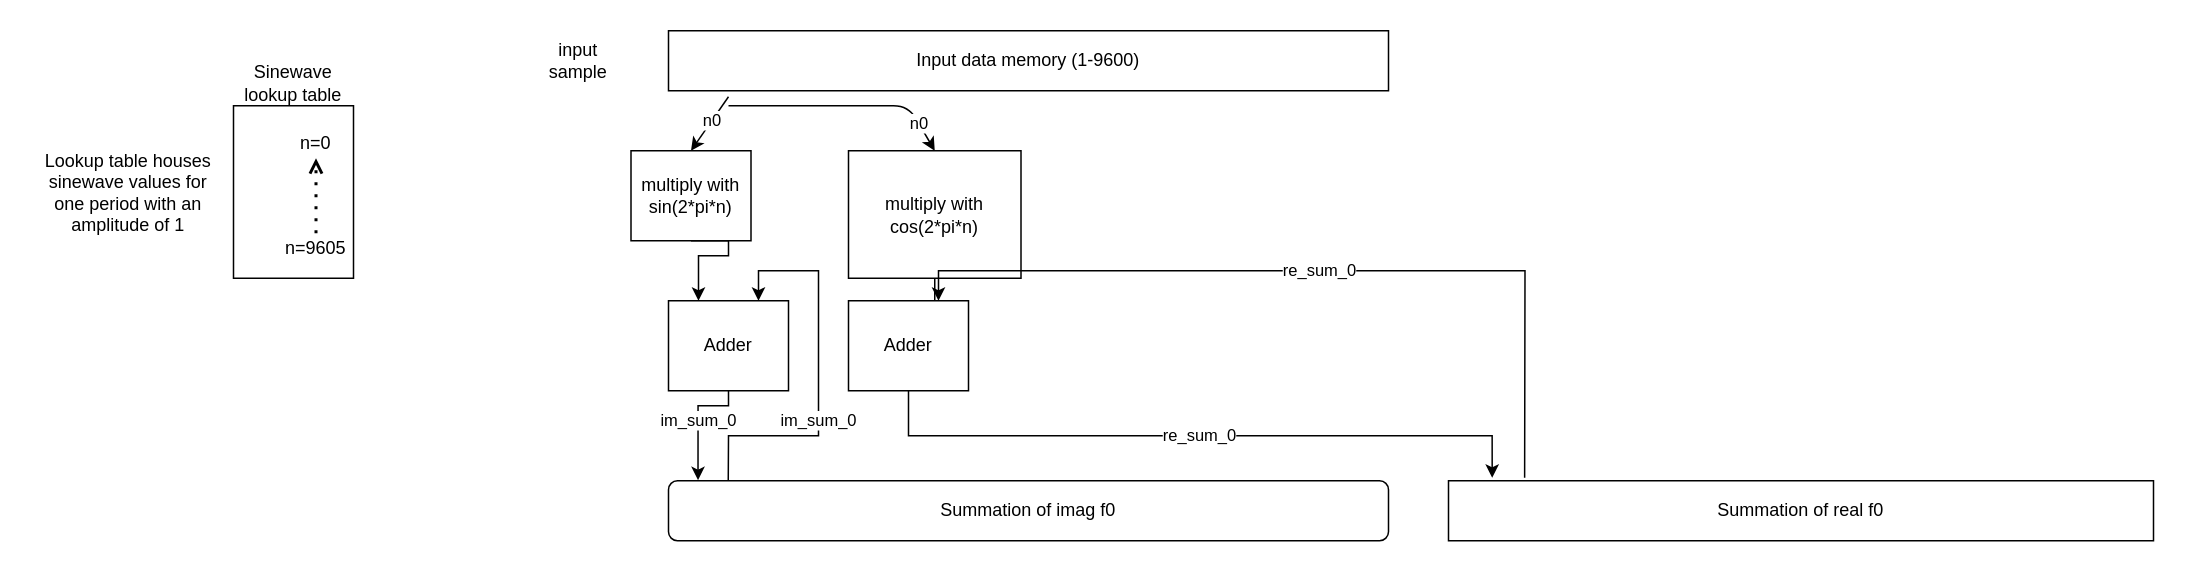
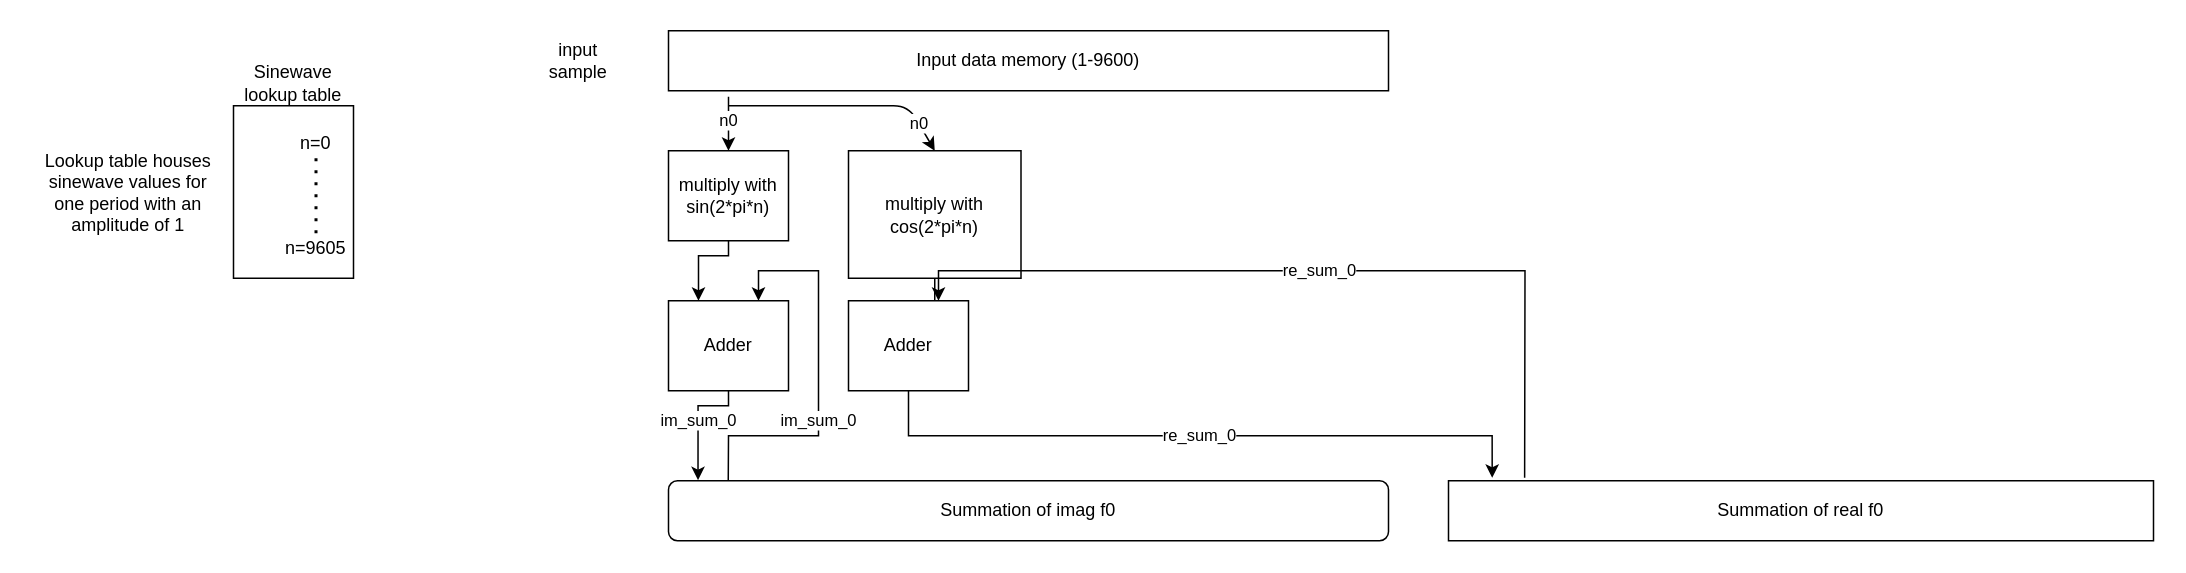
(316, 168) -> (316, 165)
(691, 196) -> (728, 196)
